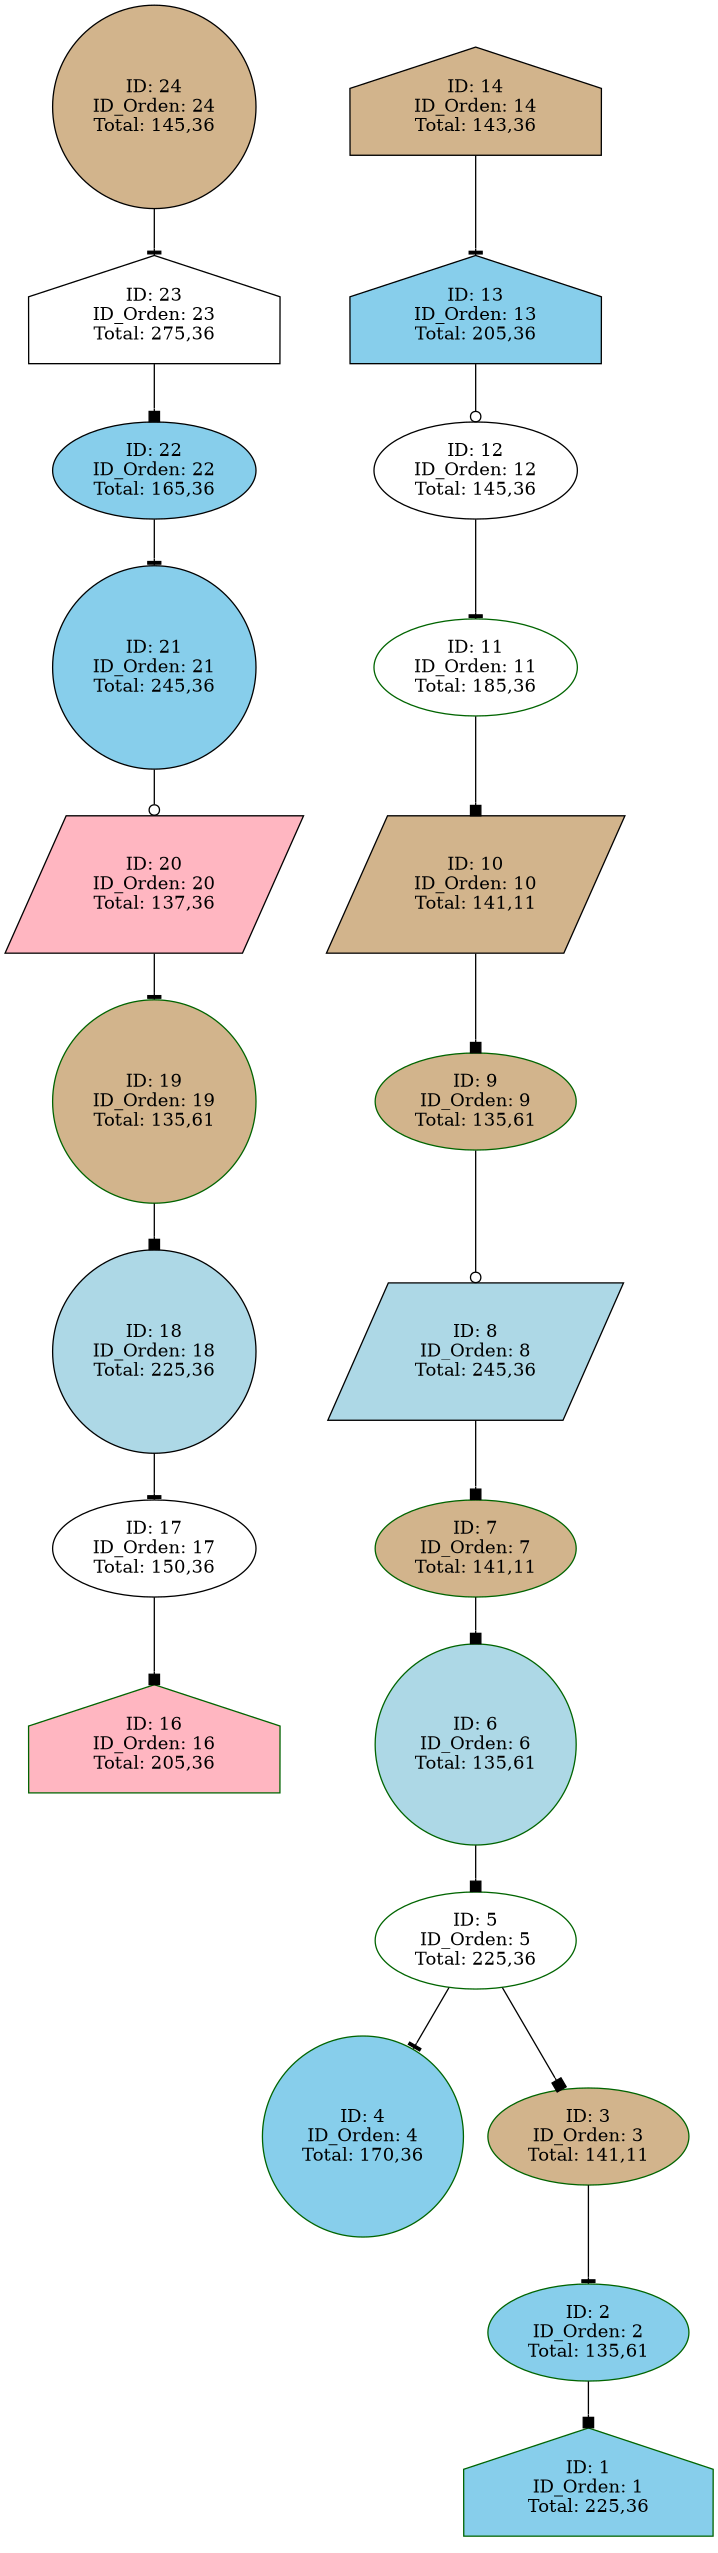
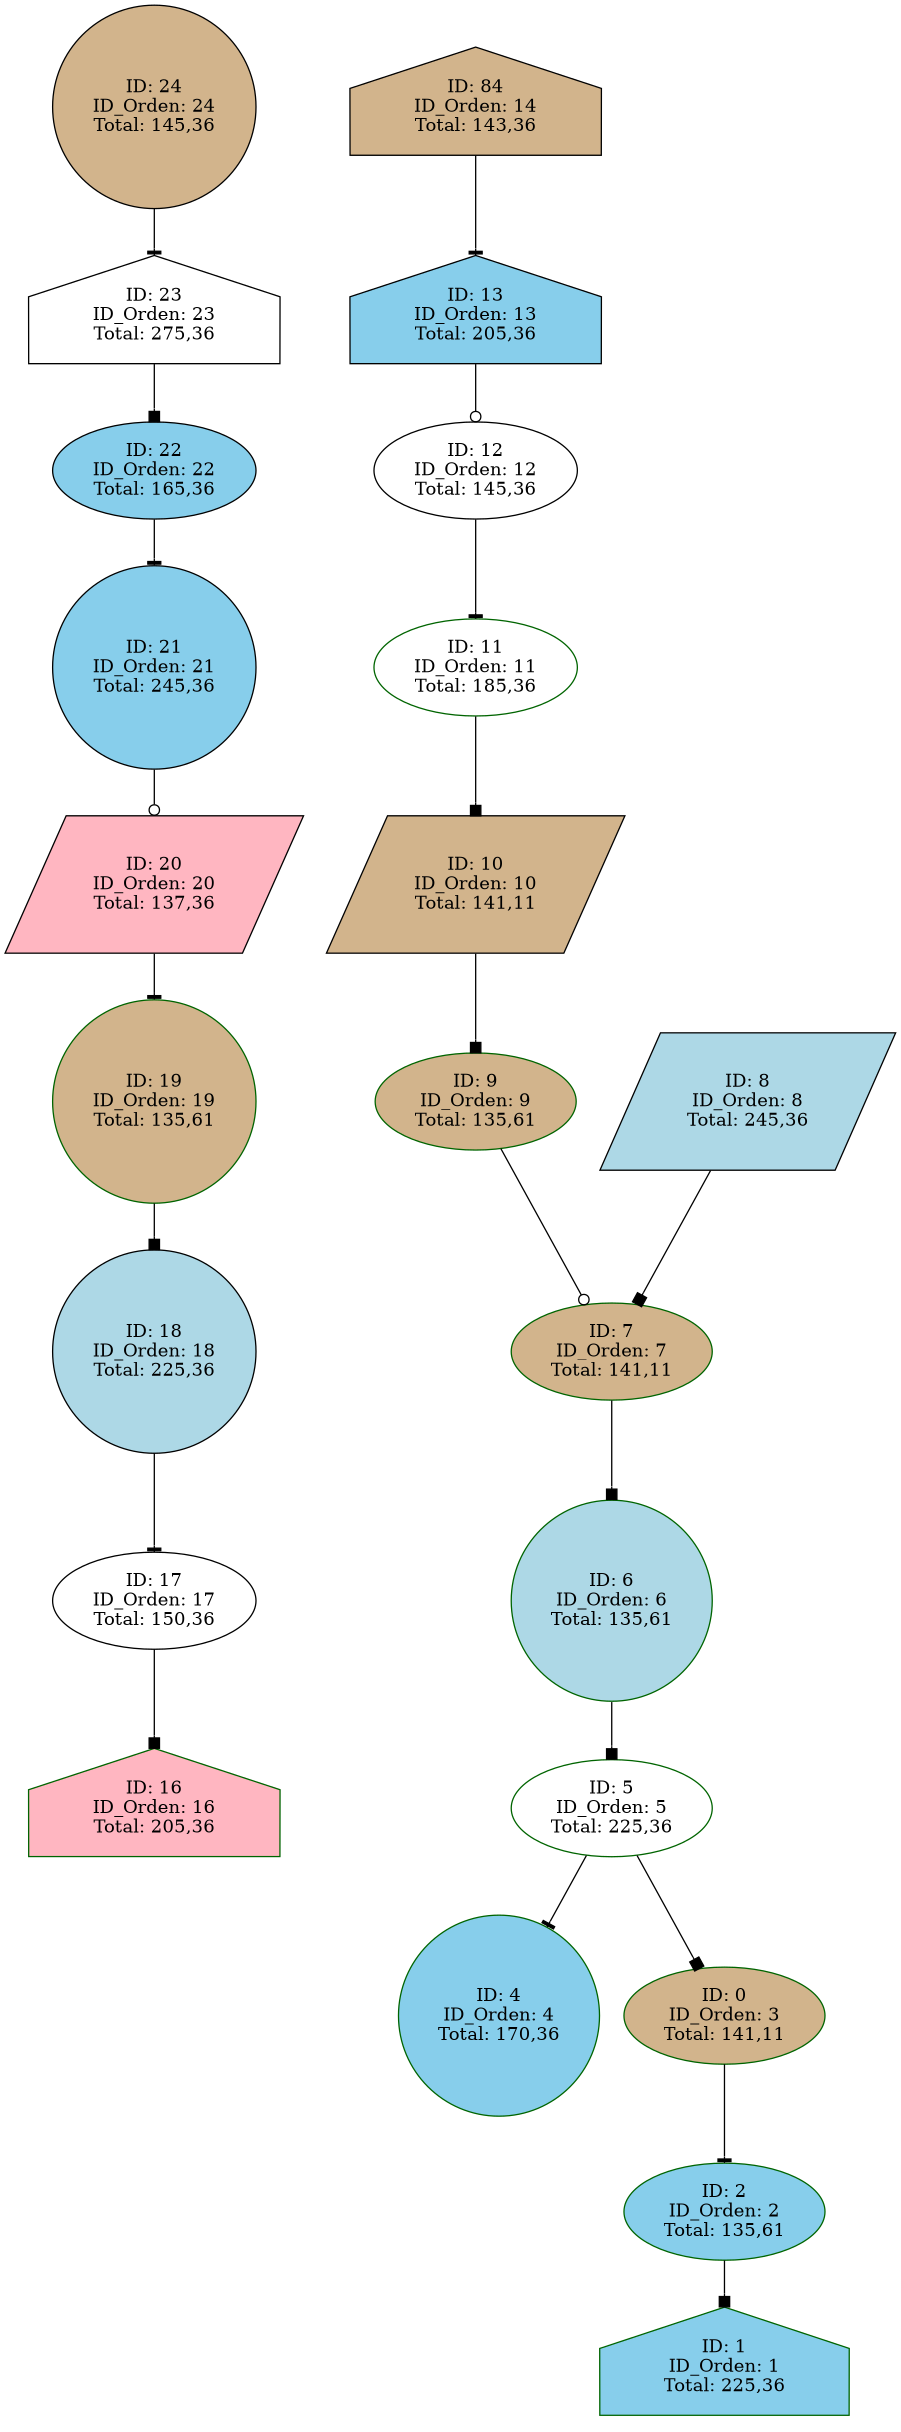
(476, 107) -> (476, 107)
(476, 1211) -> (541, 1222)
(588, 2136) -> (724, 2016)
